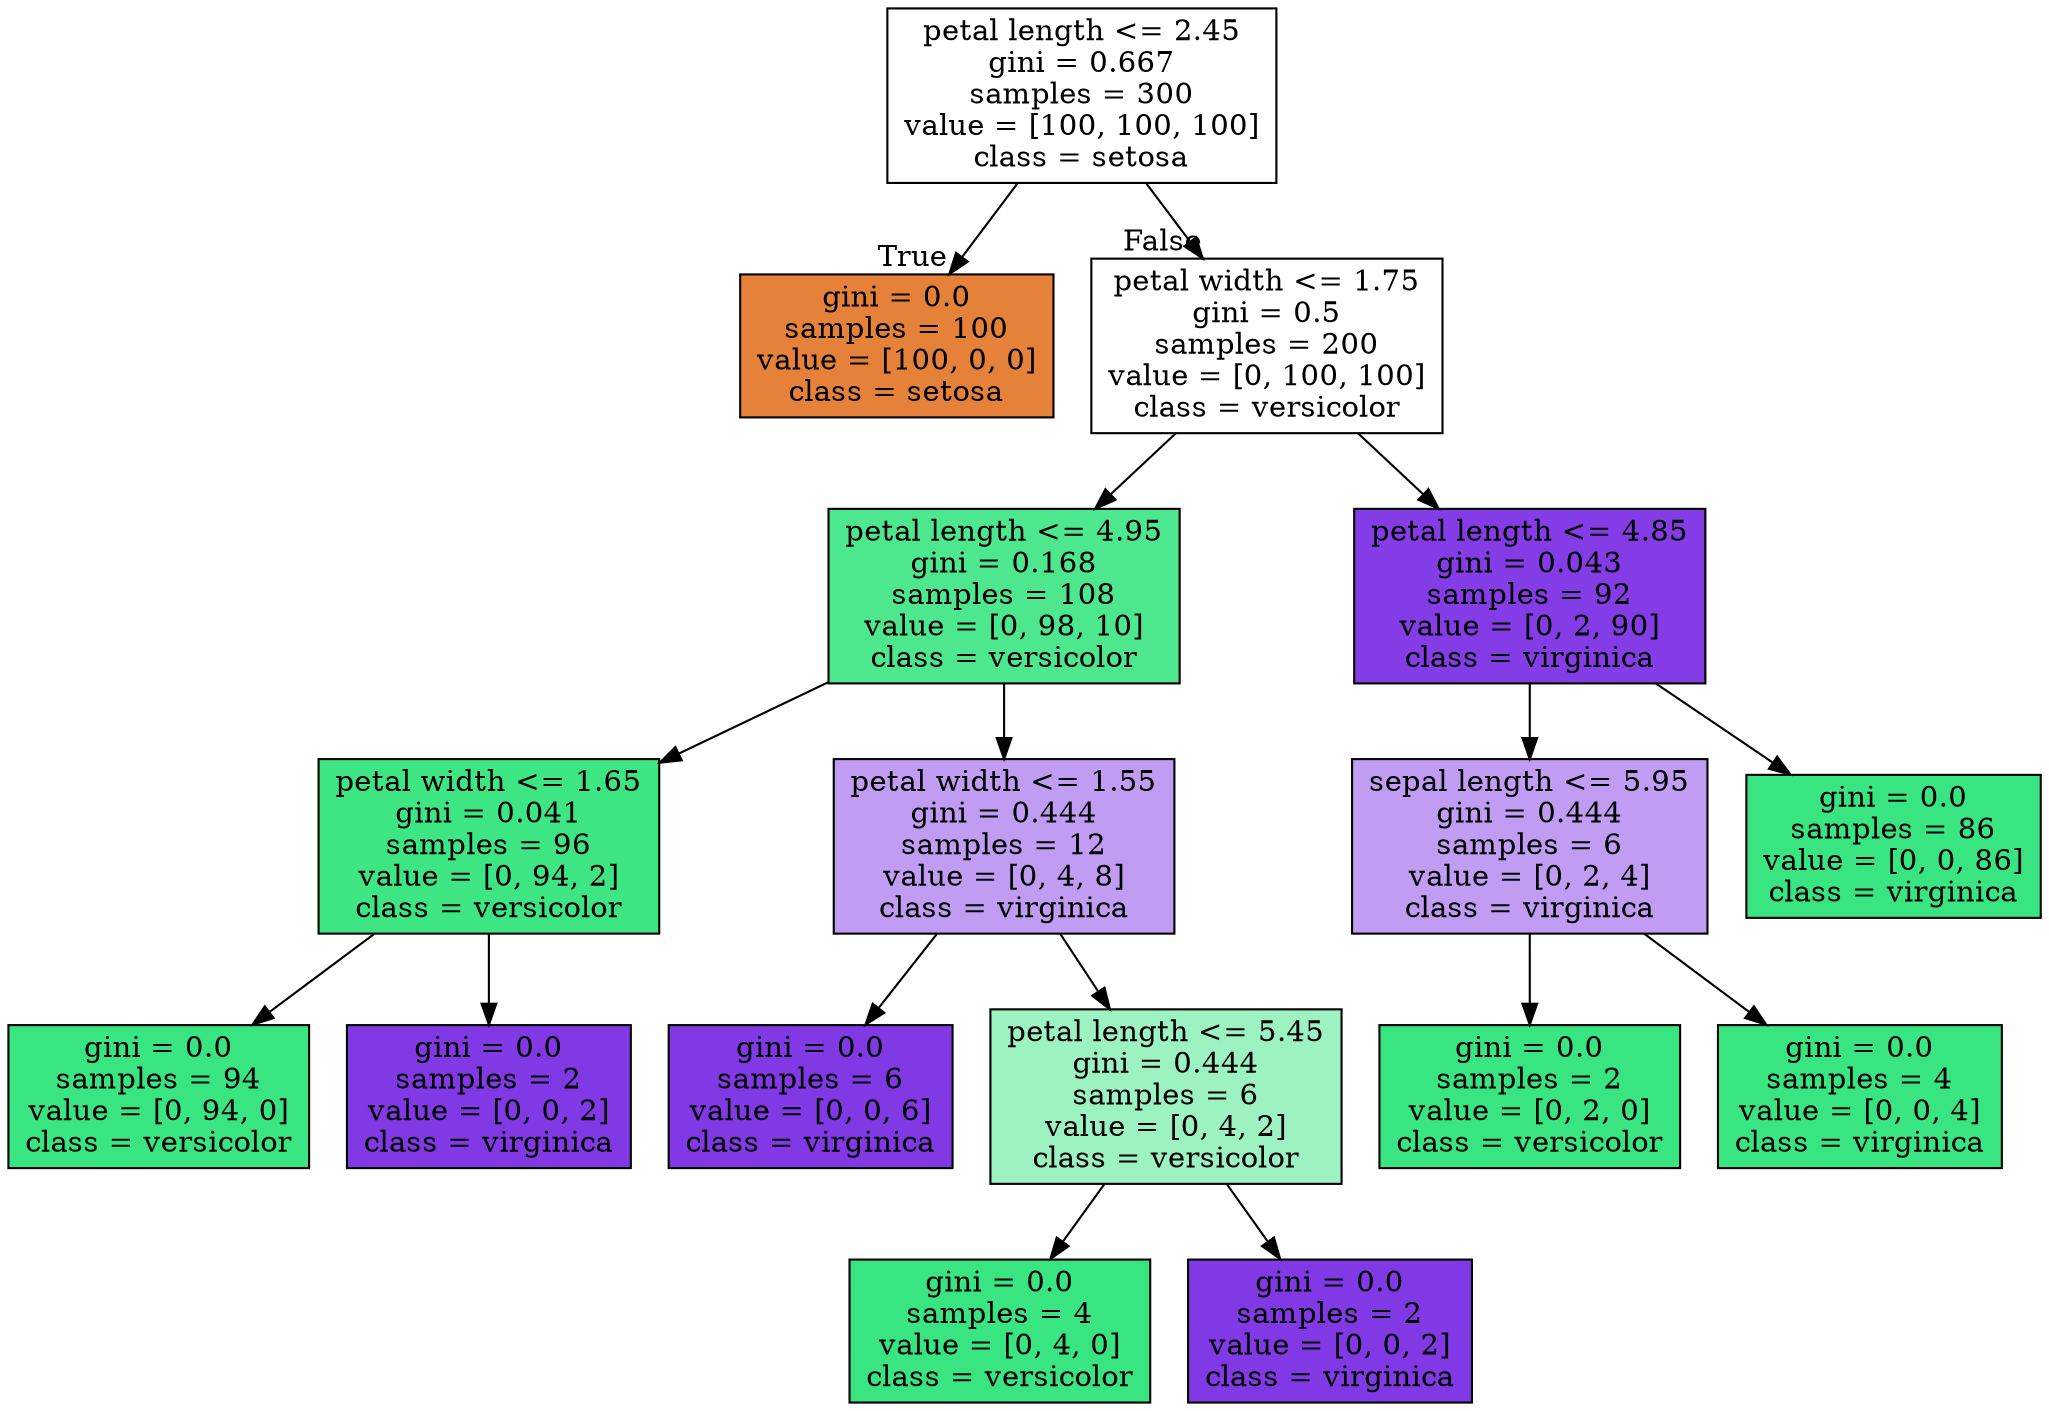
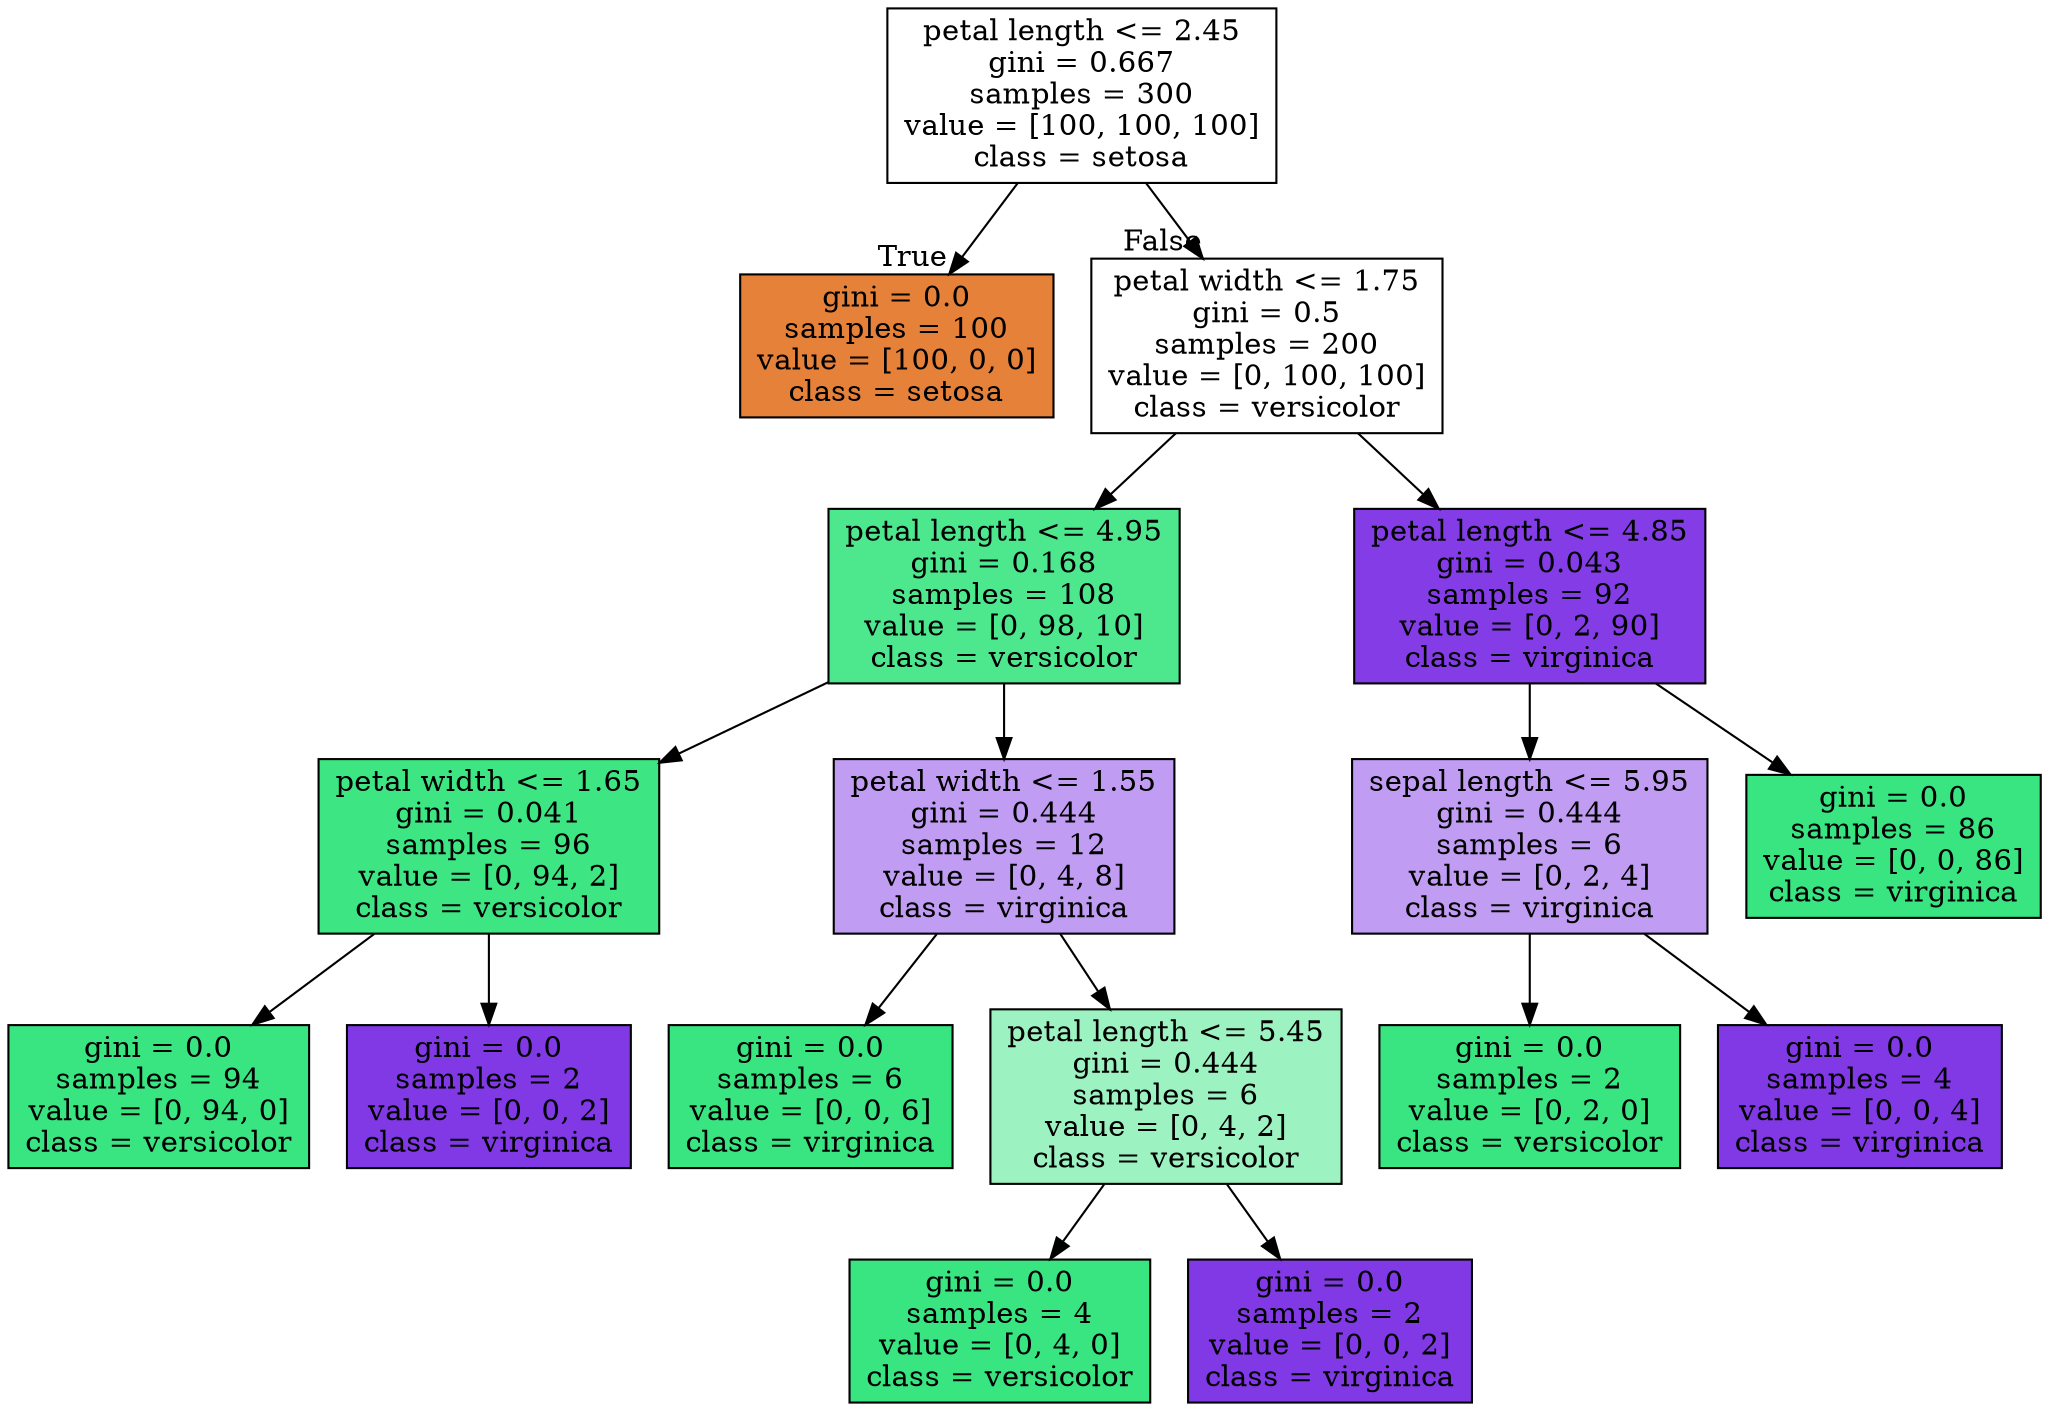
(811, 1097) -> (811, 1097)
(1860, 1097) -> (1860, 1097)
